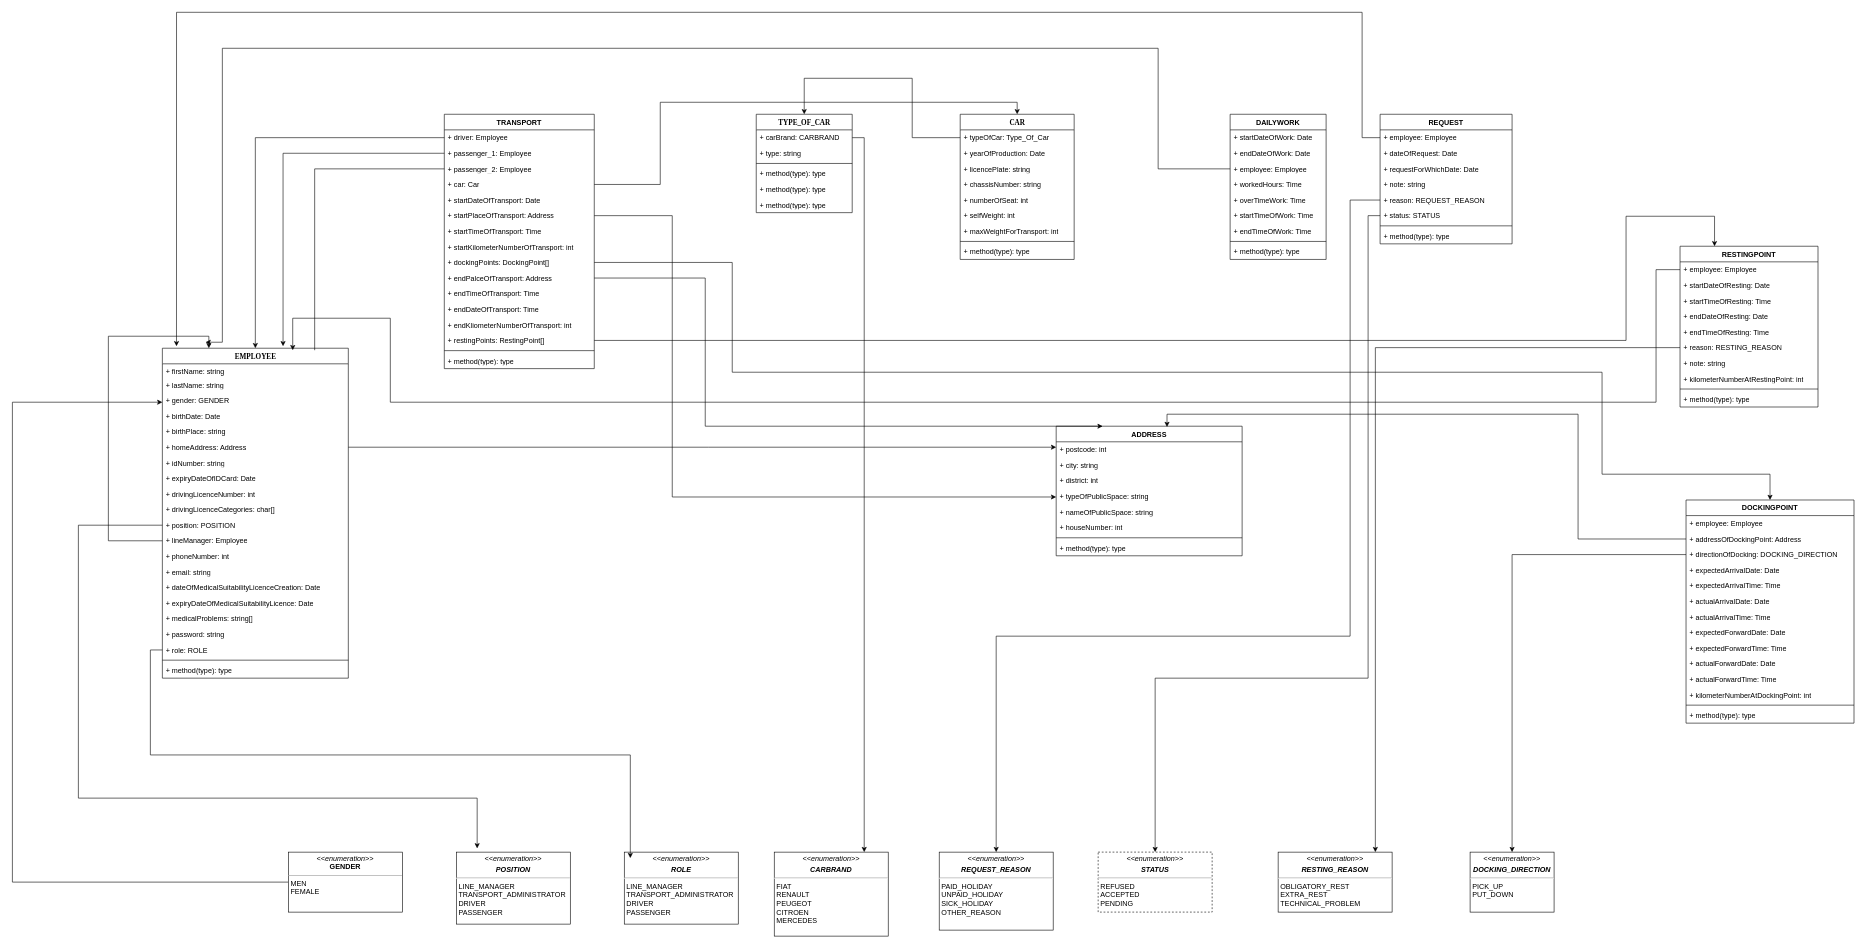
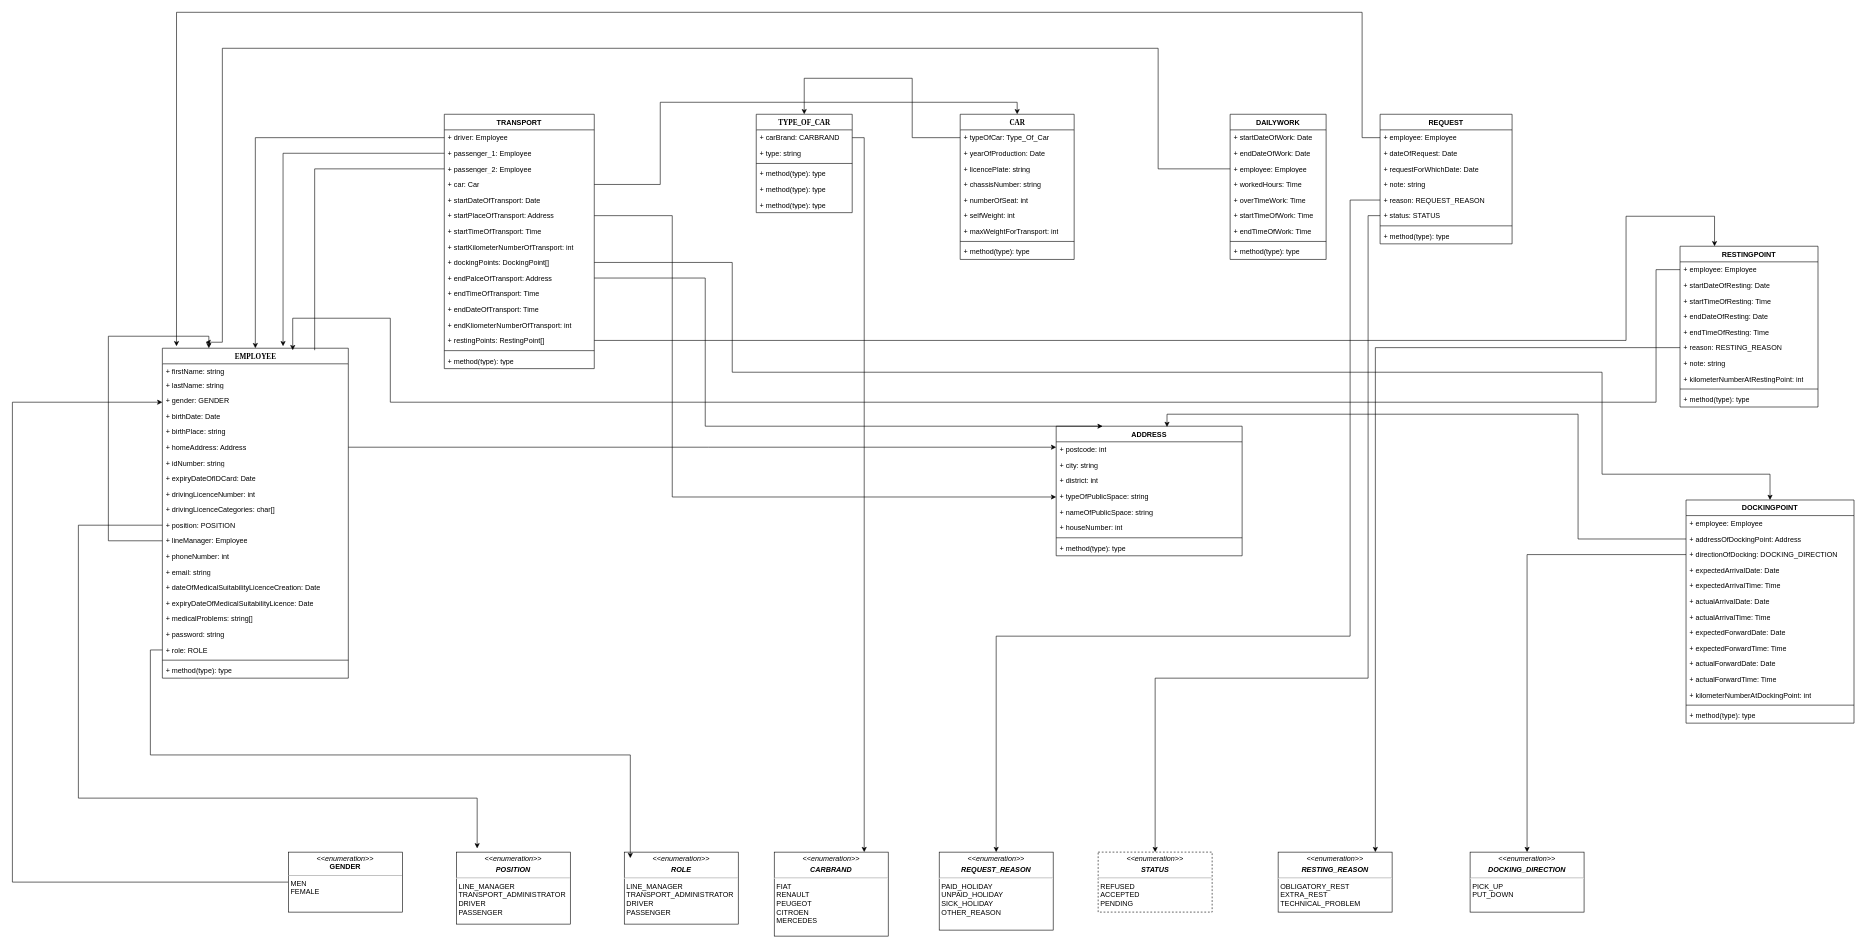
(1512, 882) -> (1527, 882)
